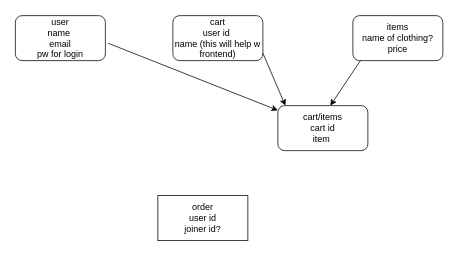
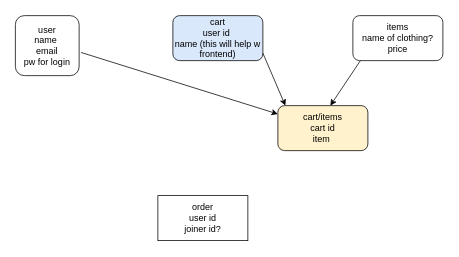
(60, 38) -> (47, 45)
(218, 38) -> (218, 38)
(323, 128) -> (323, 128)
